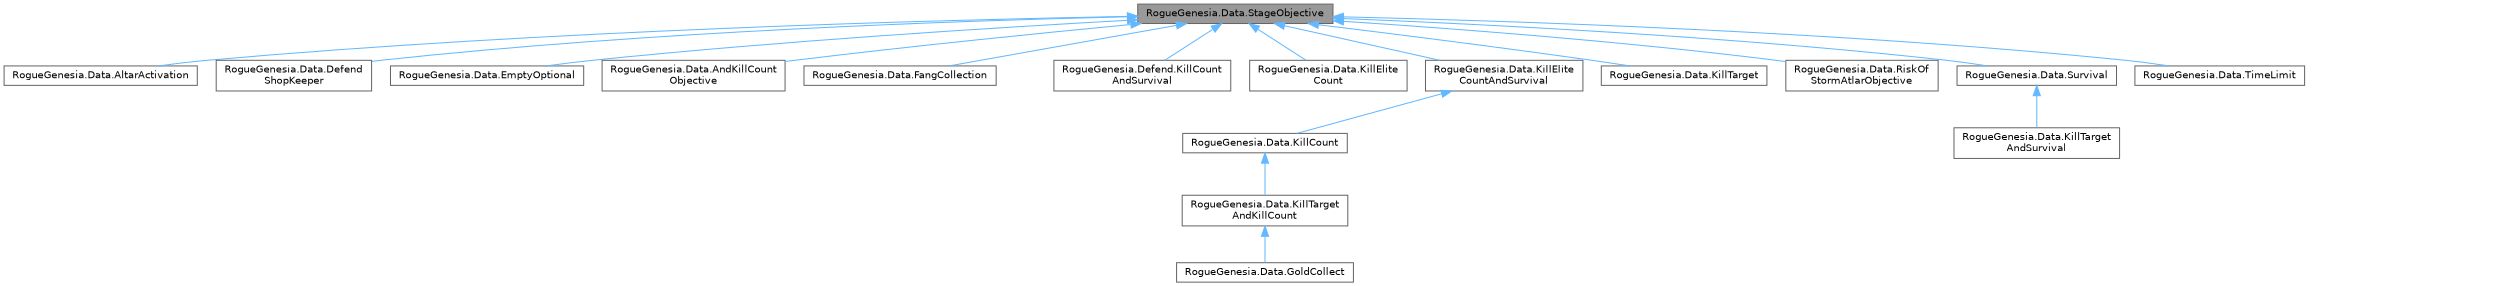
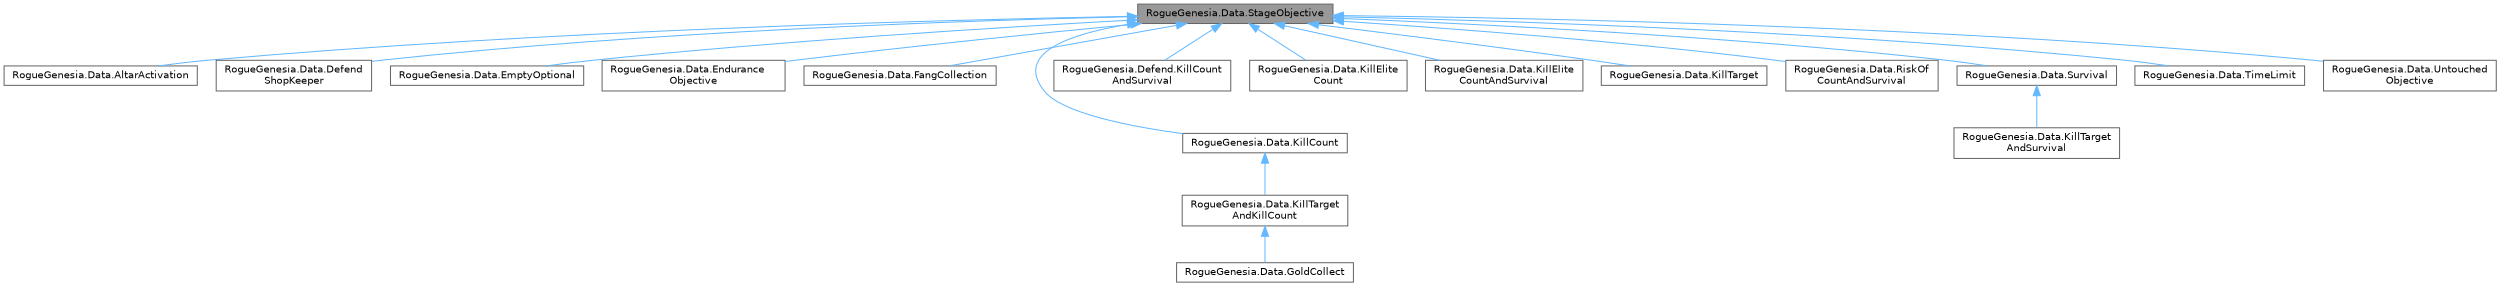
(694, 76) -> (694, 76)
(1862, 76) -> (1862, 76)
none -> (2410, 76)
(1369, 114) -> (1050, 96)
